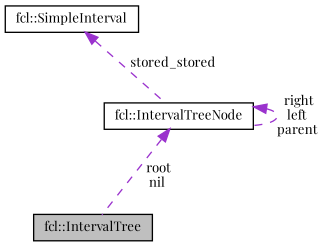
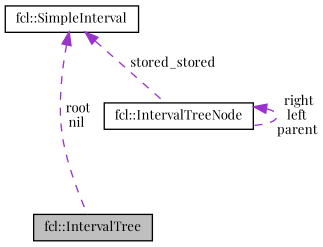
(132, 177) -> (62, 132)
